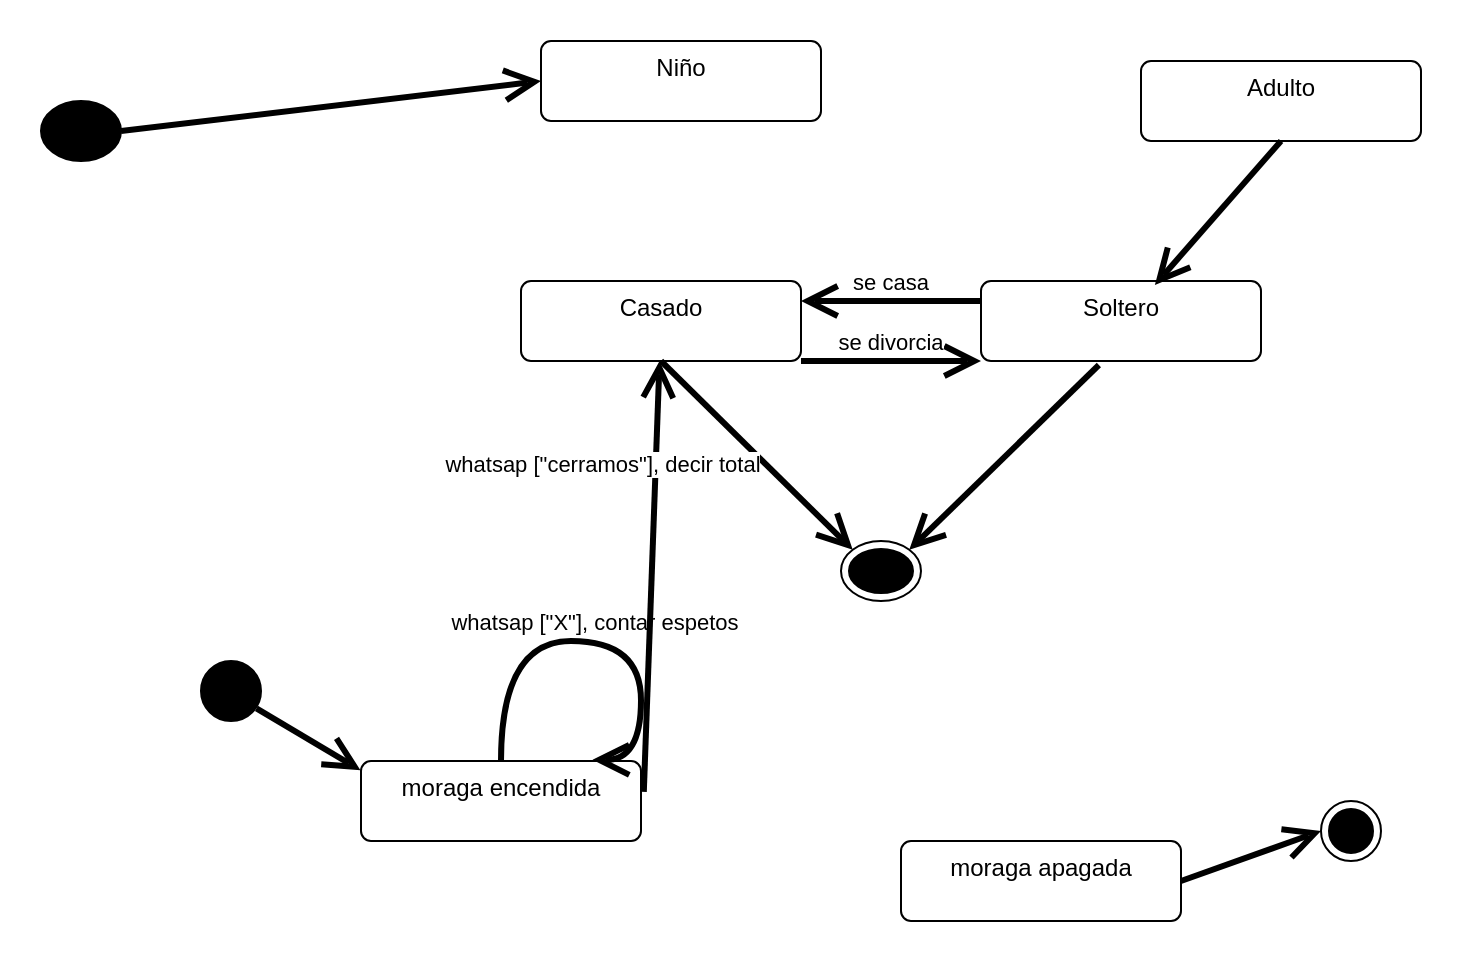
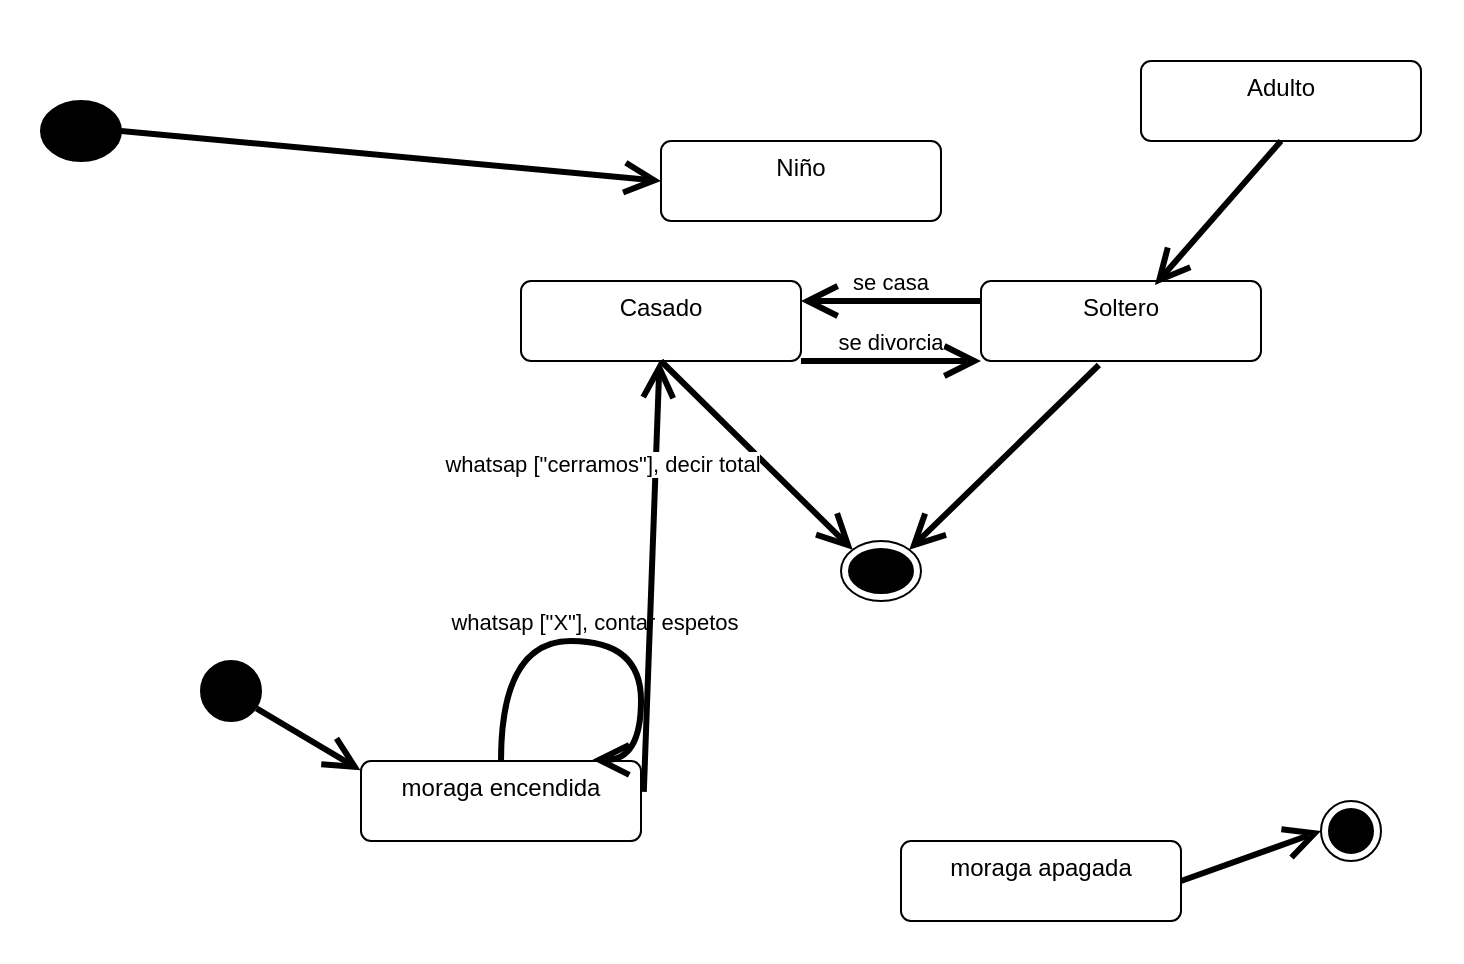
(681, 81) -> (801, 181)
